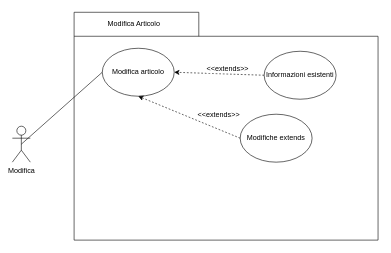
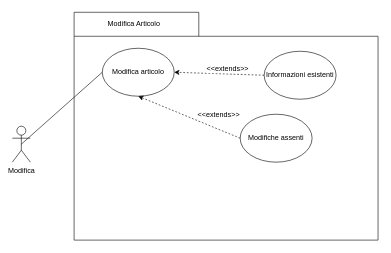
(276, 138) -> (276, 138)
